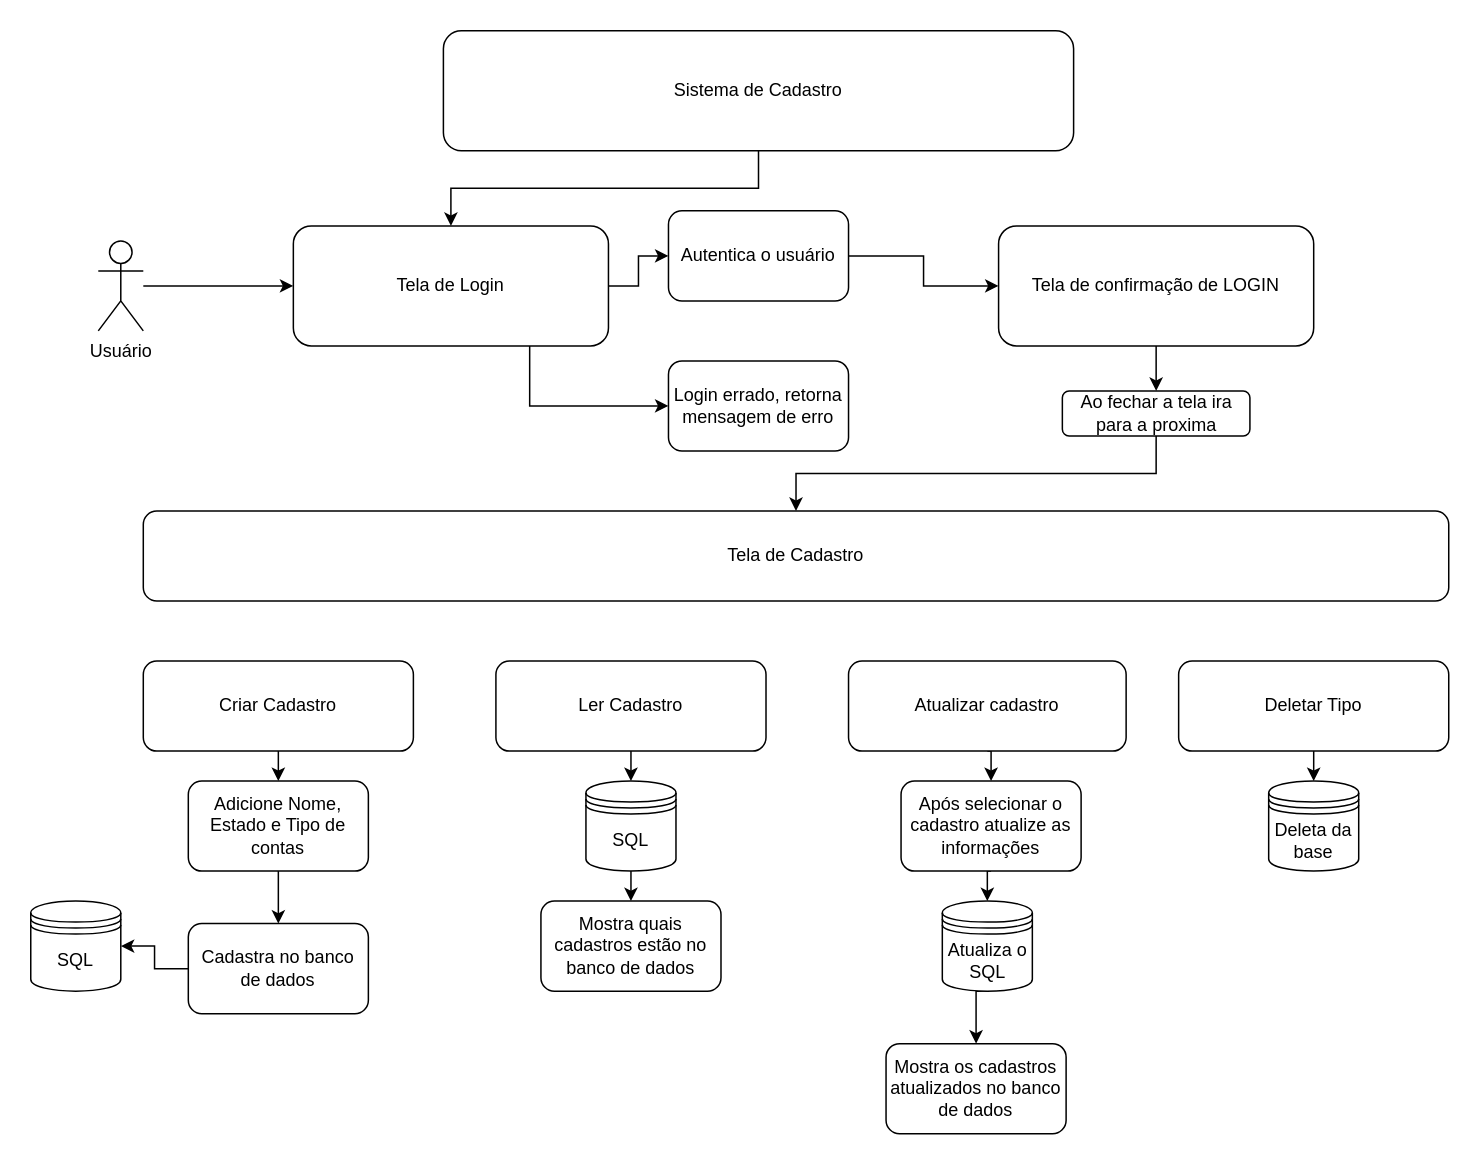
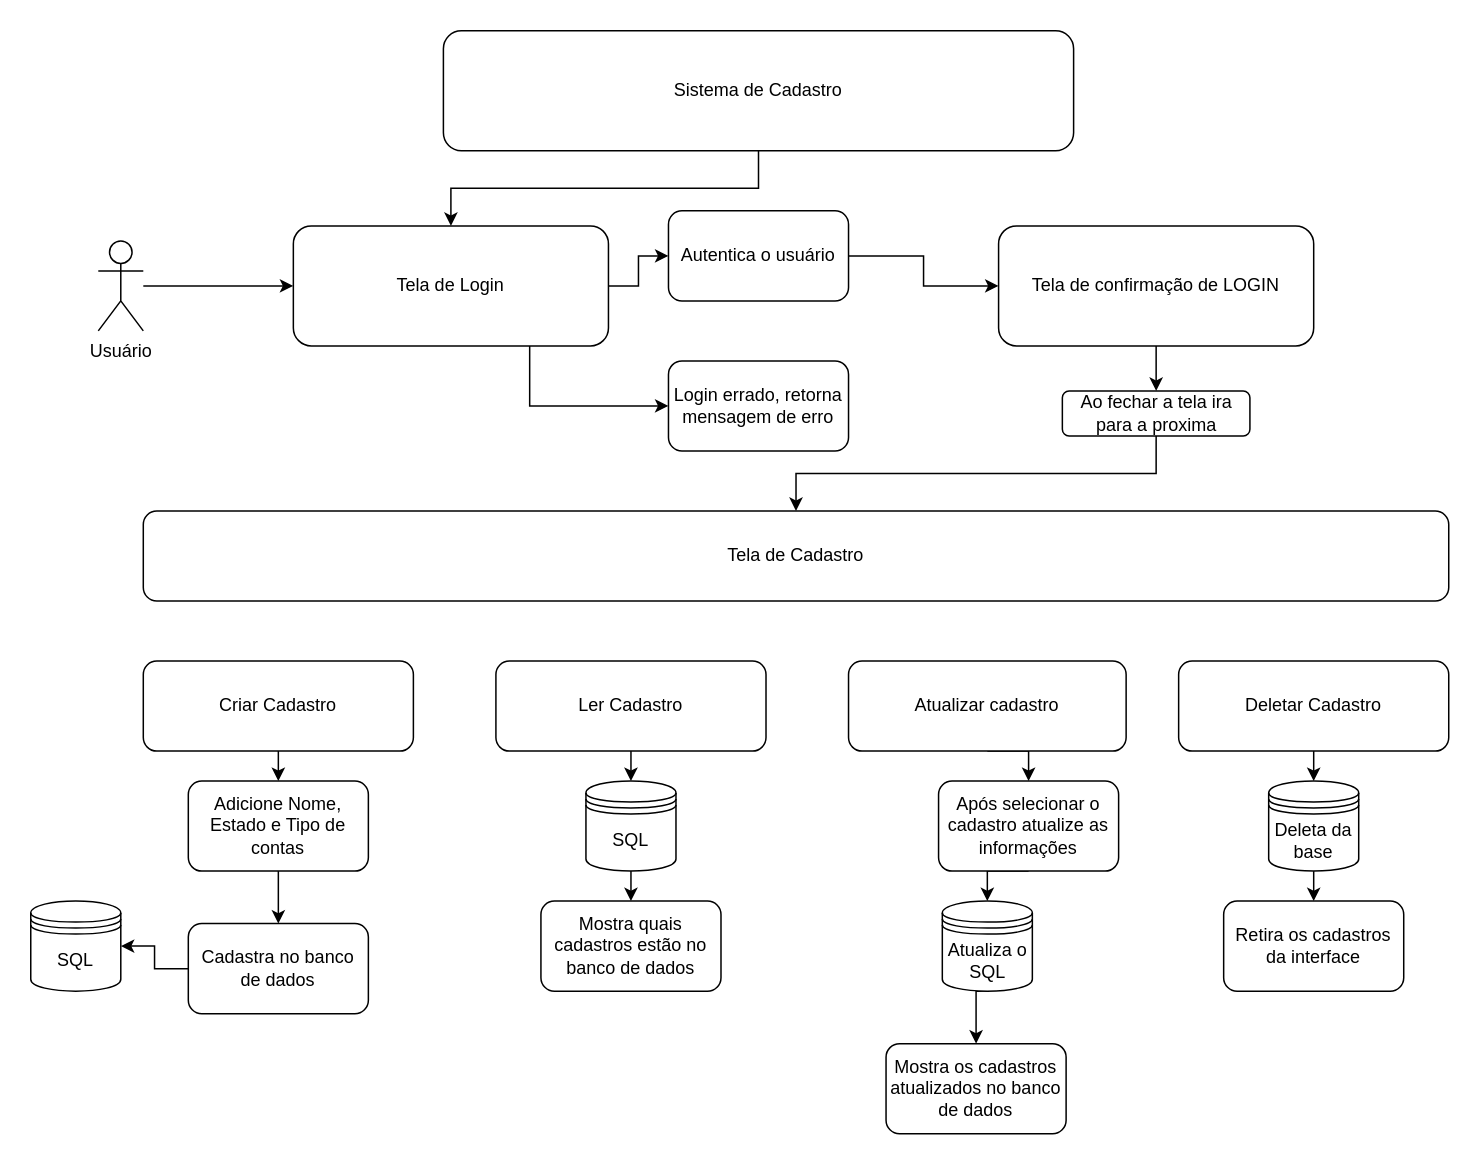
(1313, 706) -> (1313, 706)
(991, 826) -> (1028, 826)
none -> (1313, 881)
none -> (1313, 946)
